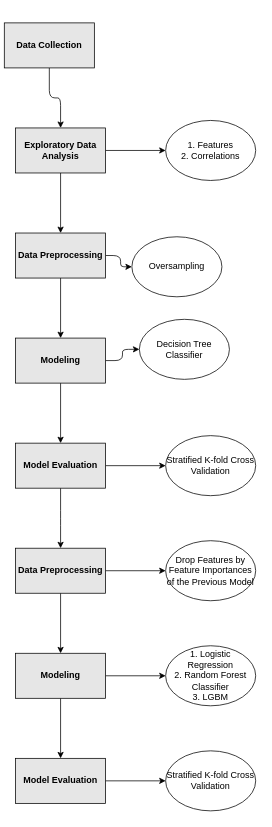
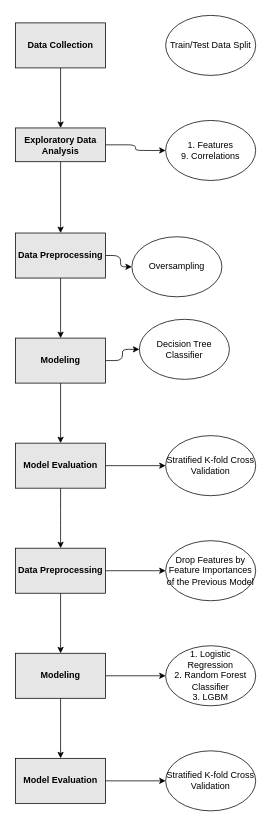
(49, 45) -> (60, 45)
none -> (210, 45)
(60, 150) -> (60, 145)
(210, 150) -> (210, 150)
